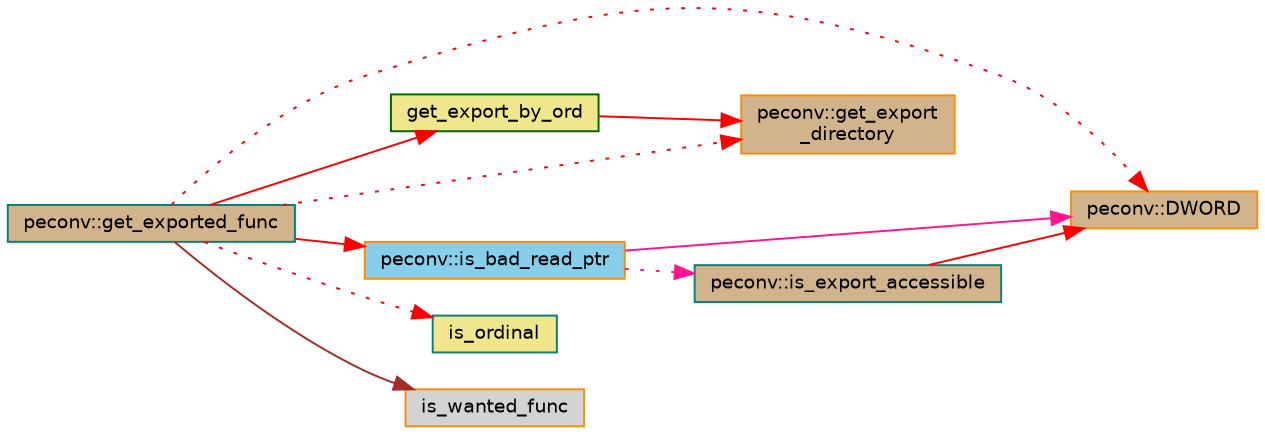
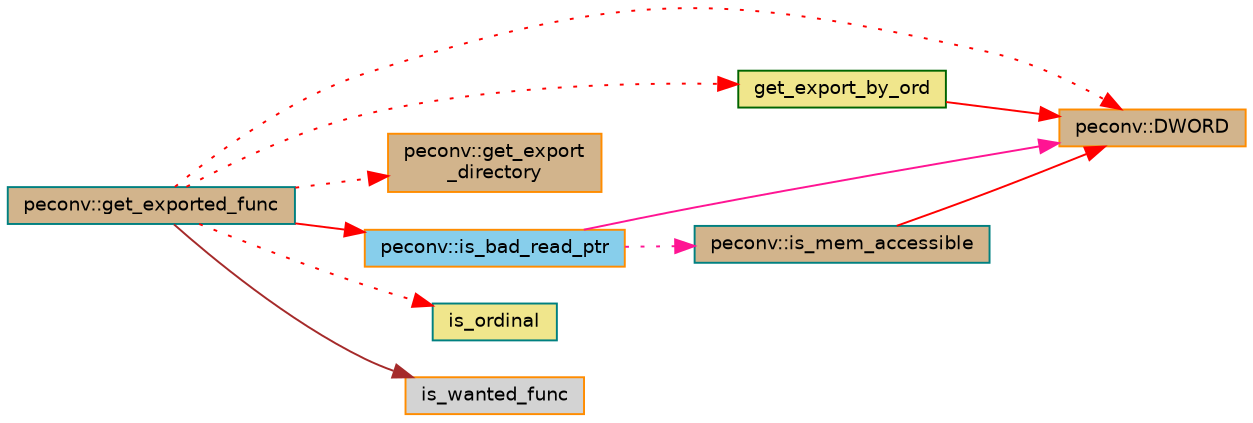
(660, 118) -> (993, 108)
(314, 171) -> (445, 100)
(848, 284) -> (842, 244)
